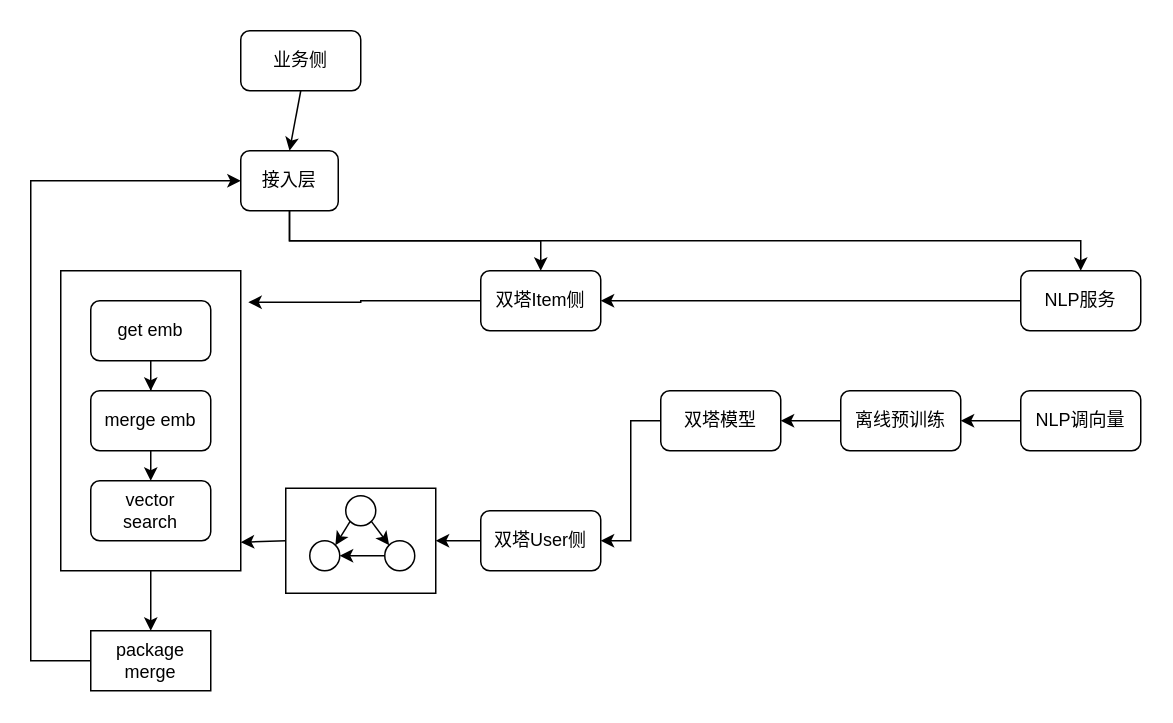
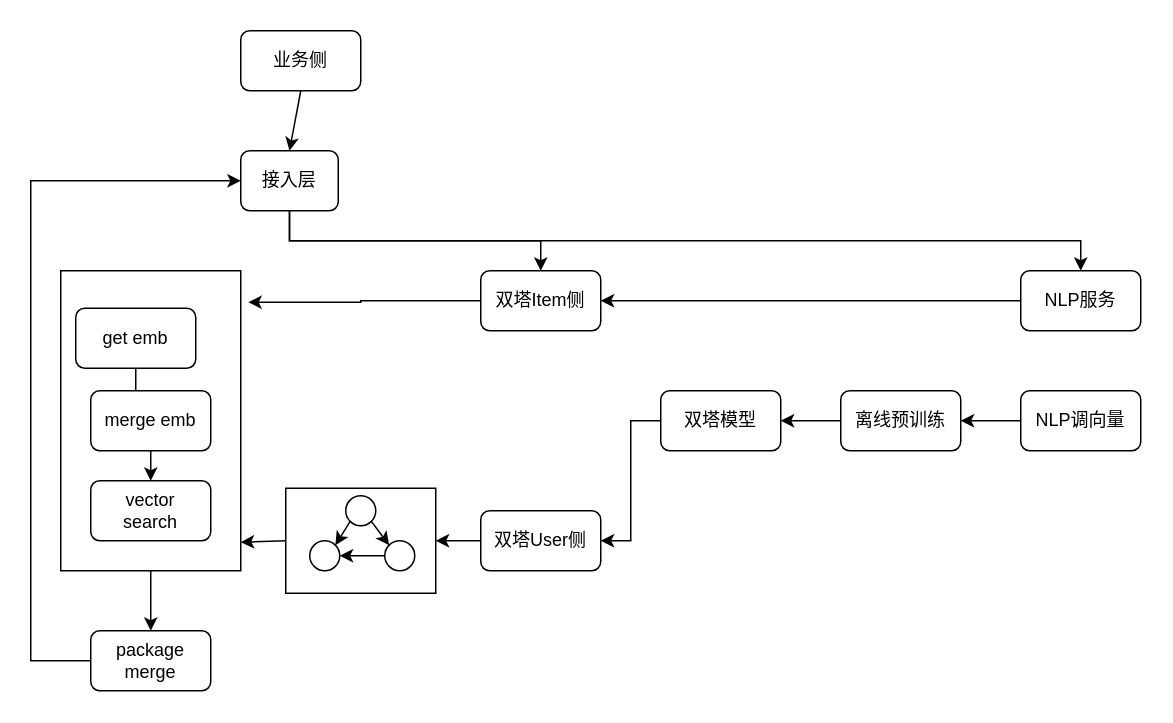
(151, 331) -> (136, 338)
(151, 661) -> (151, 661)
